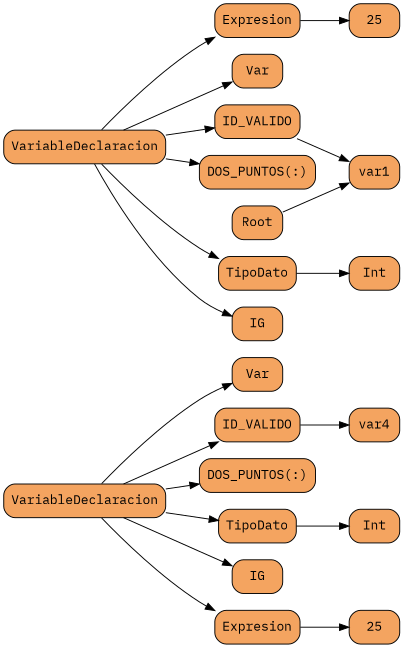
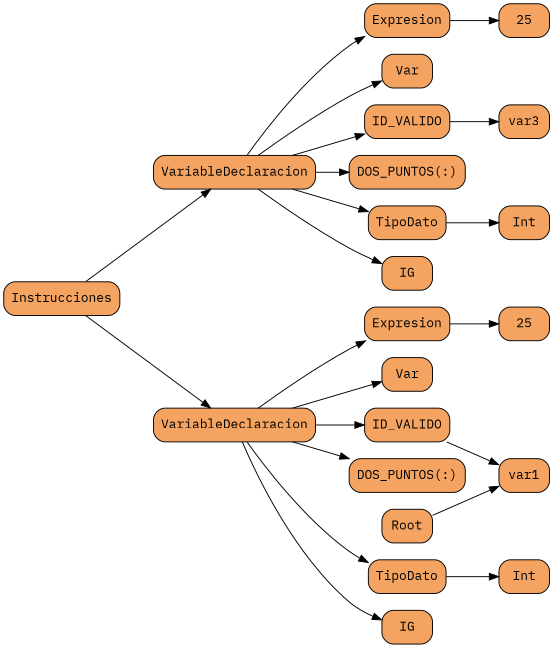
none -> (62, 299)
(374, 425) -> (524, 122)
